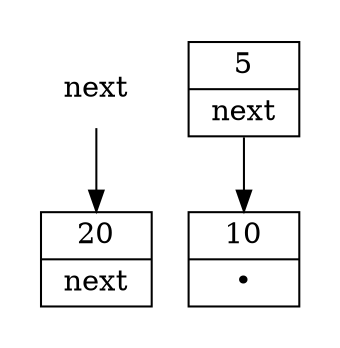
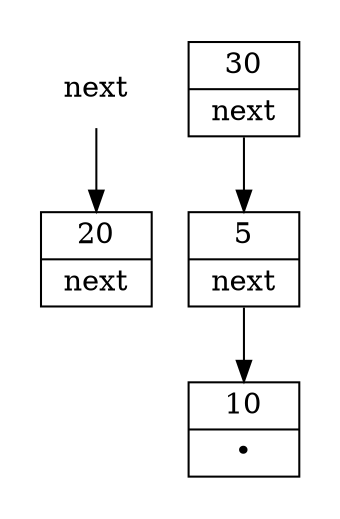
none -> (244, 89)
